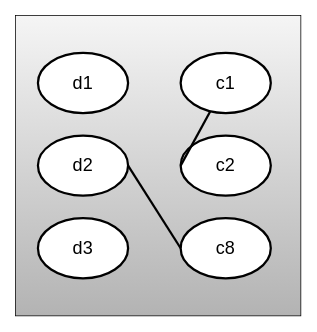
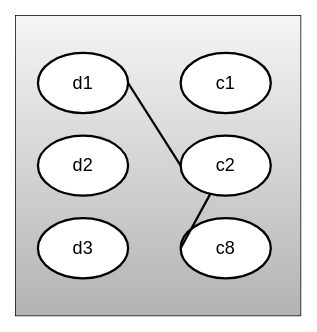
(195, 139) -> (154, 125)
(154, 207) -> (195, 221)
